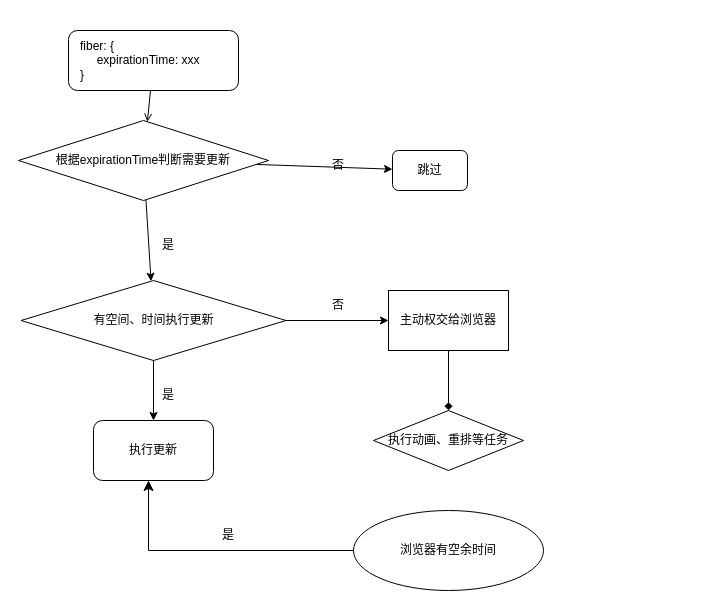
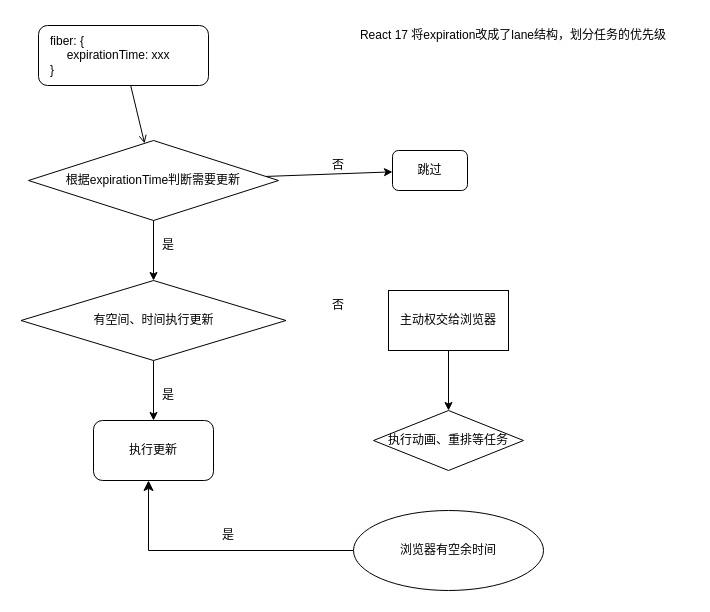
none -> (514, 36)
(154, 61) -> (124, 56)
(144, 161) -> (154, 181)
(334, 321) -> none
(449, 402) -> (449, 402)
